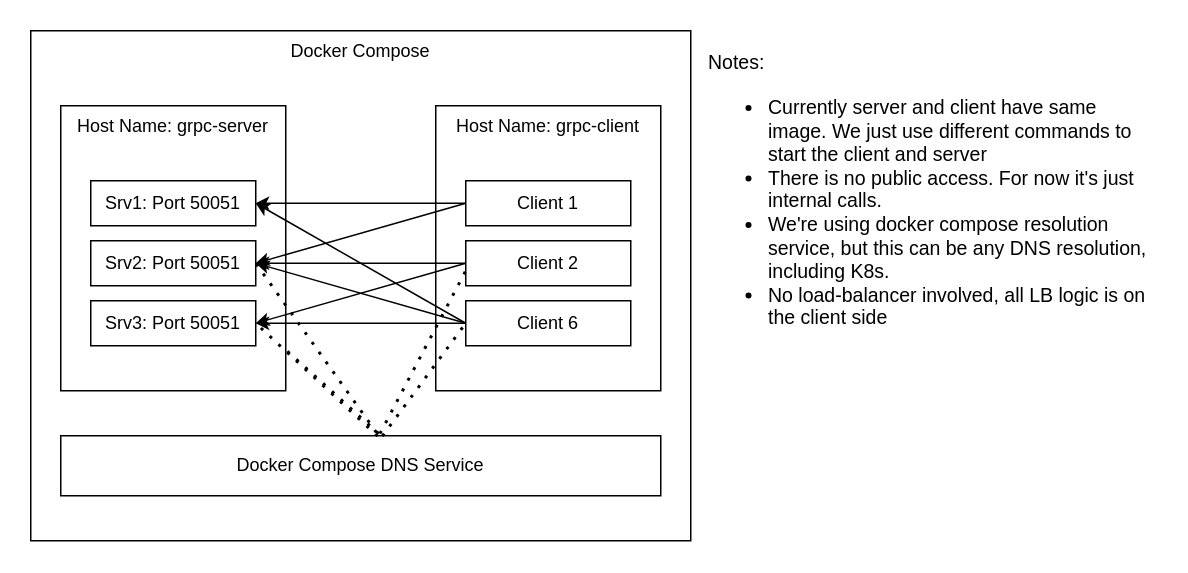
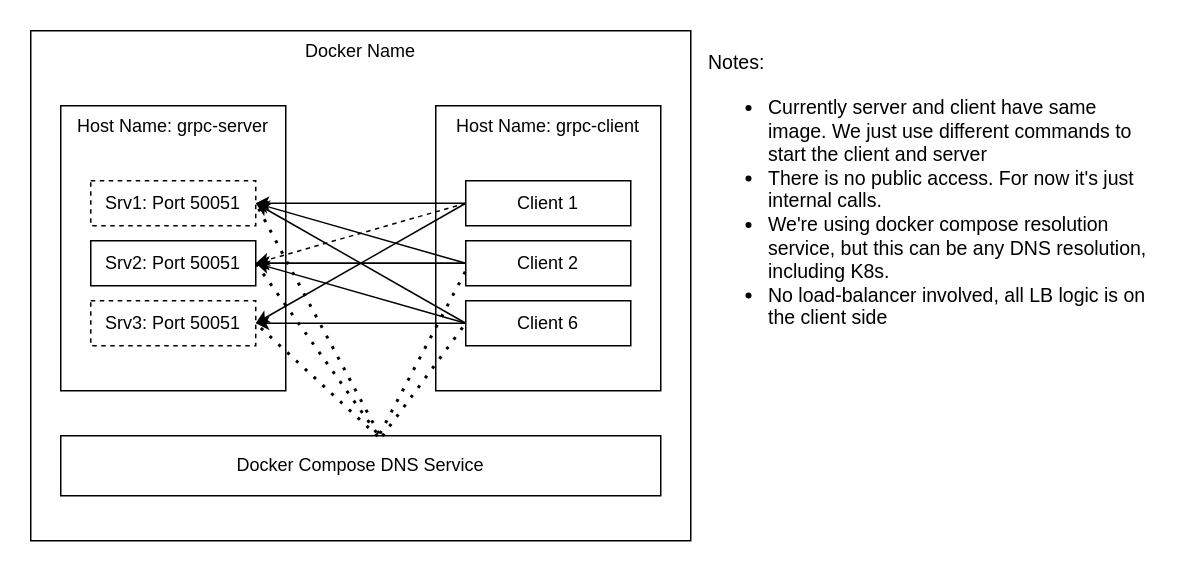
(361, 52) -> (361, 52)
(173, 203) -> (173, 203)
none -> (414, 233)
(359, 234) -> (359, 234)
none -> (410, 247)
(365, 292) -> (466, 263)
(173, 323) -> (173, 323)
(339, 397) -> (337, 355)
